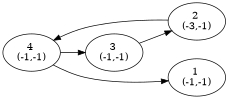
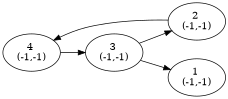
(197, 21) -> (197, 21)
(106, 81) -> (152, 64)
